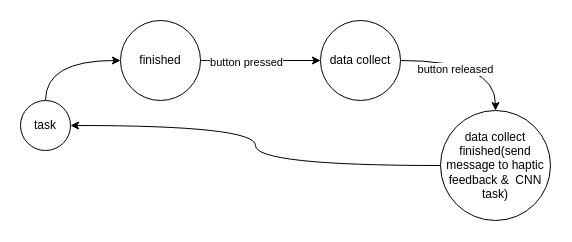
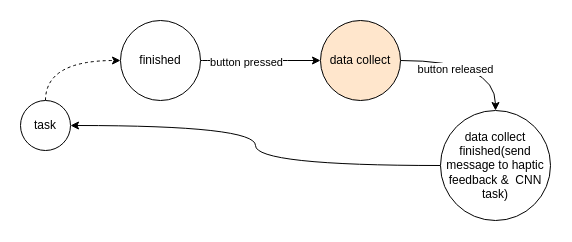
(361, 61) -> (361, 61)
(71, 67) -> (71, 67)
